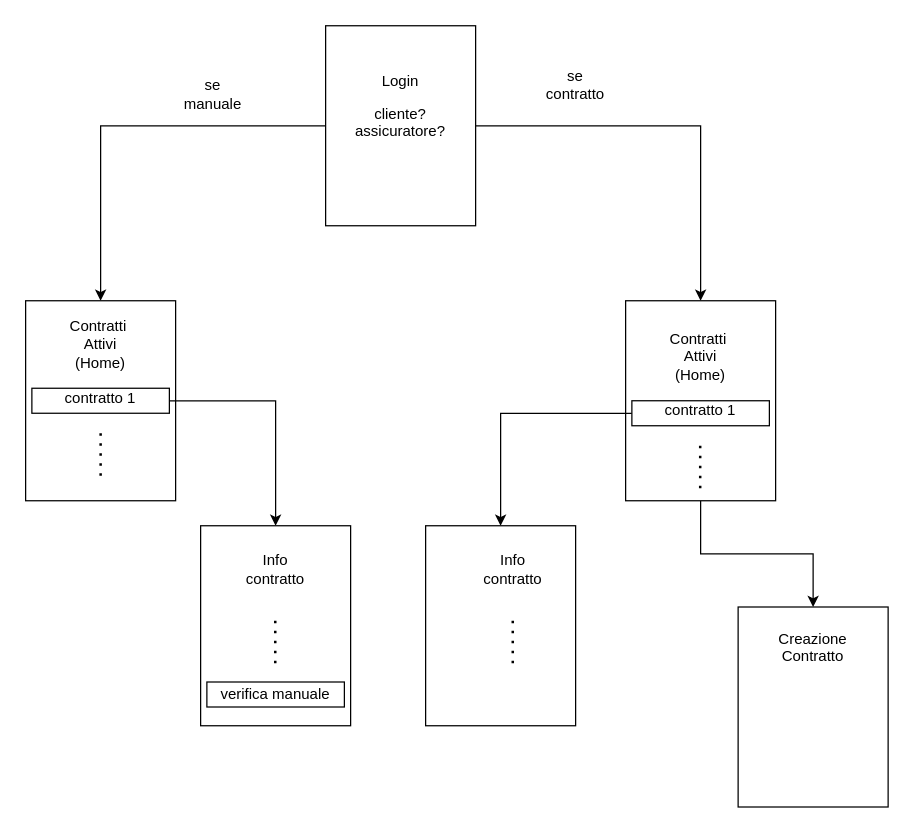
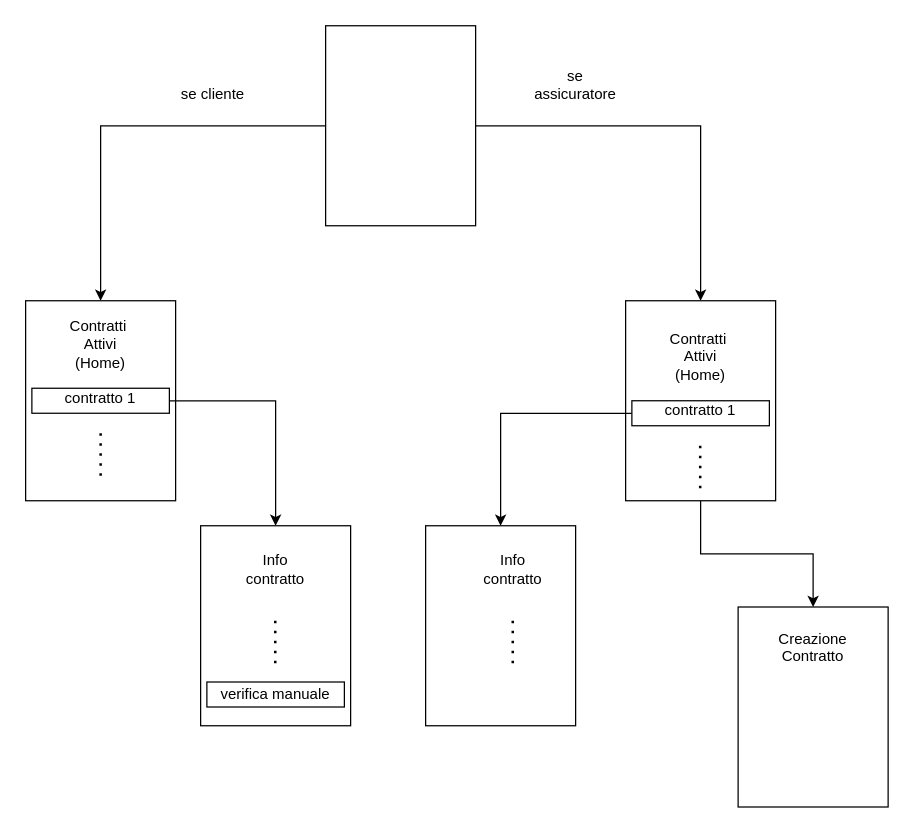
(401, 82) -> none
(213, 94) -> (213, 94)
(576, 94) -> (576, 94)
(401, 132) -> none
